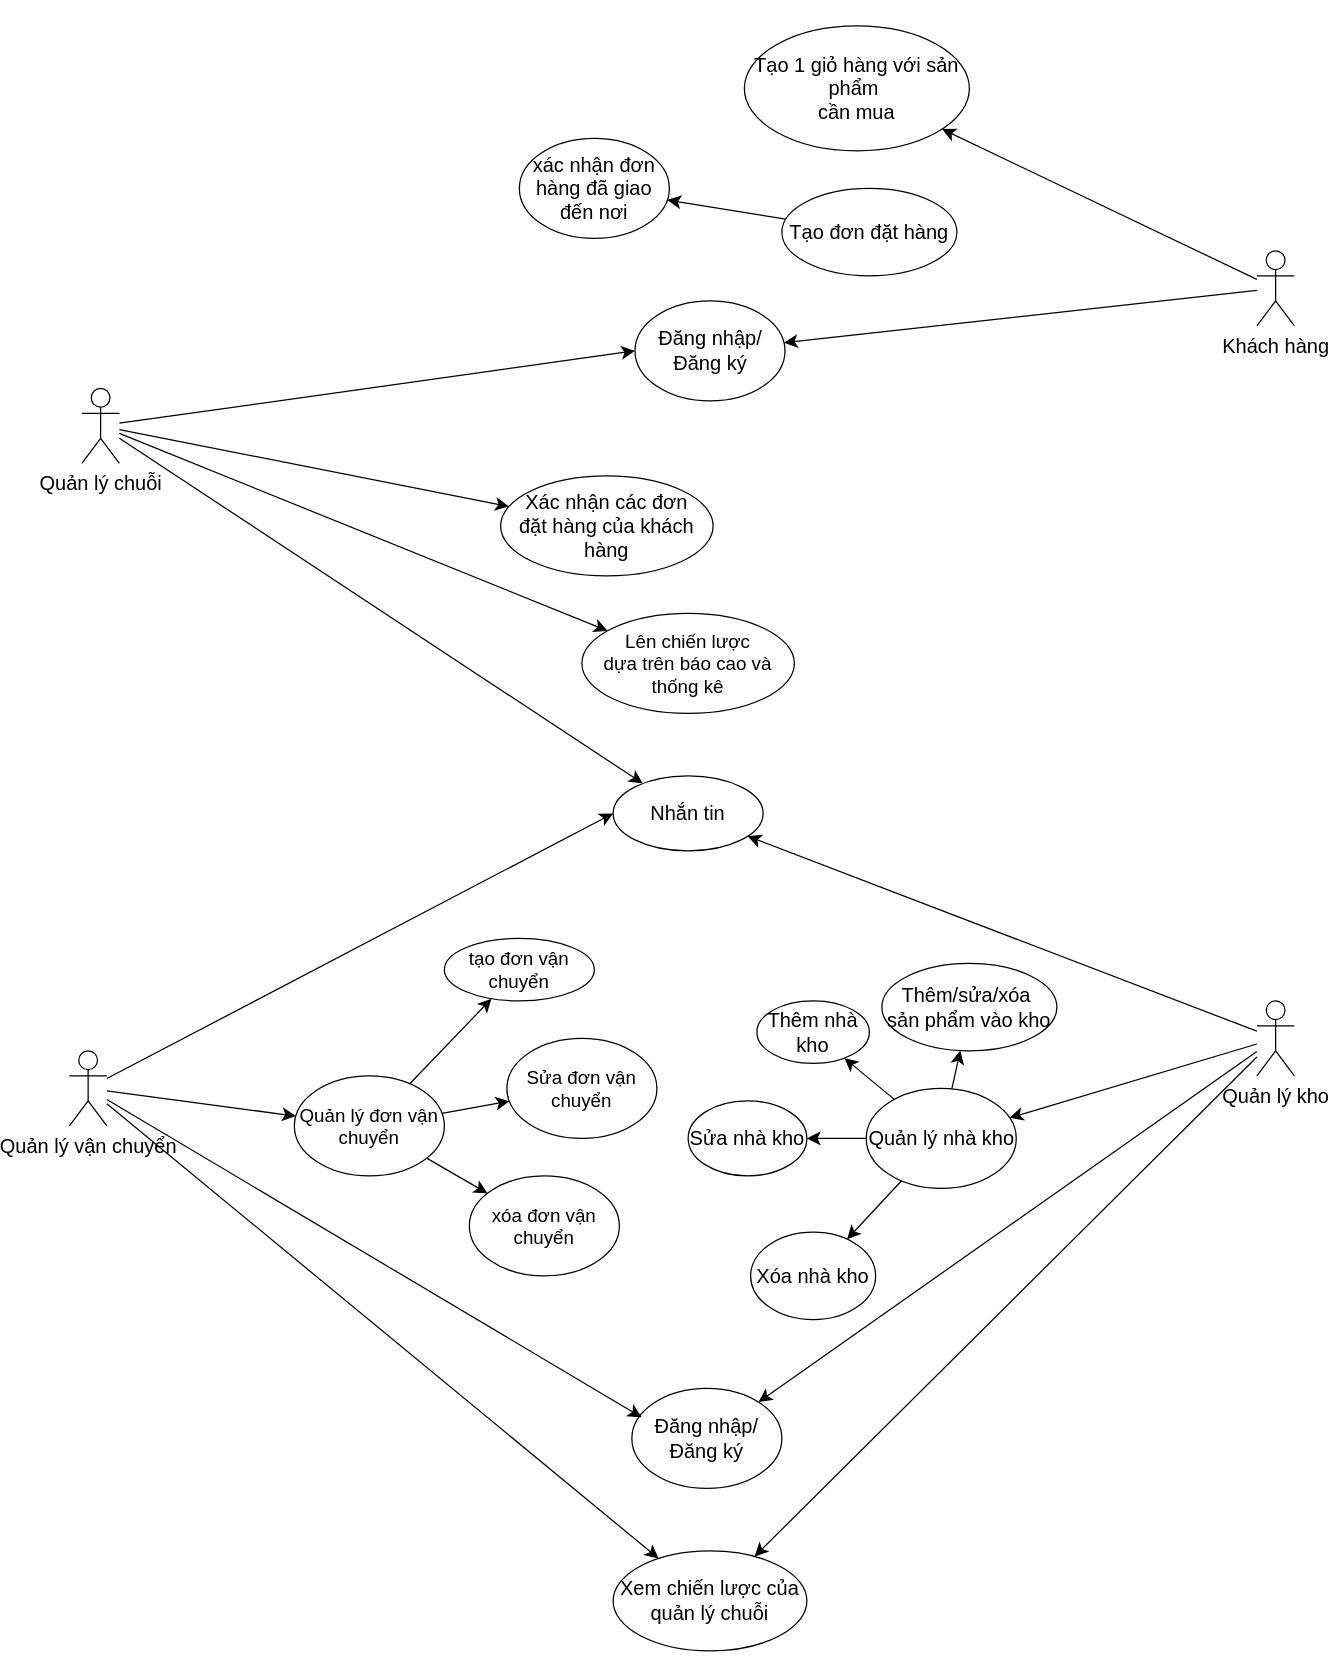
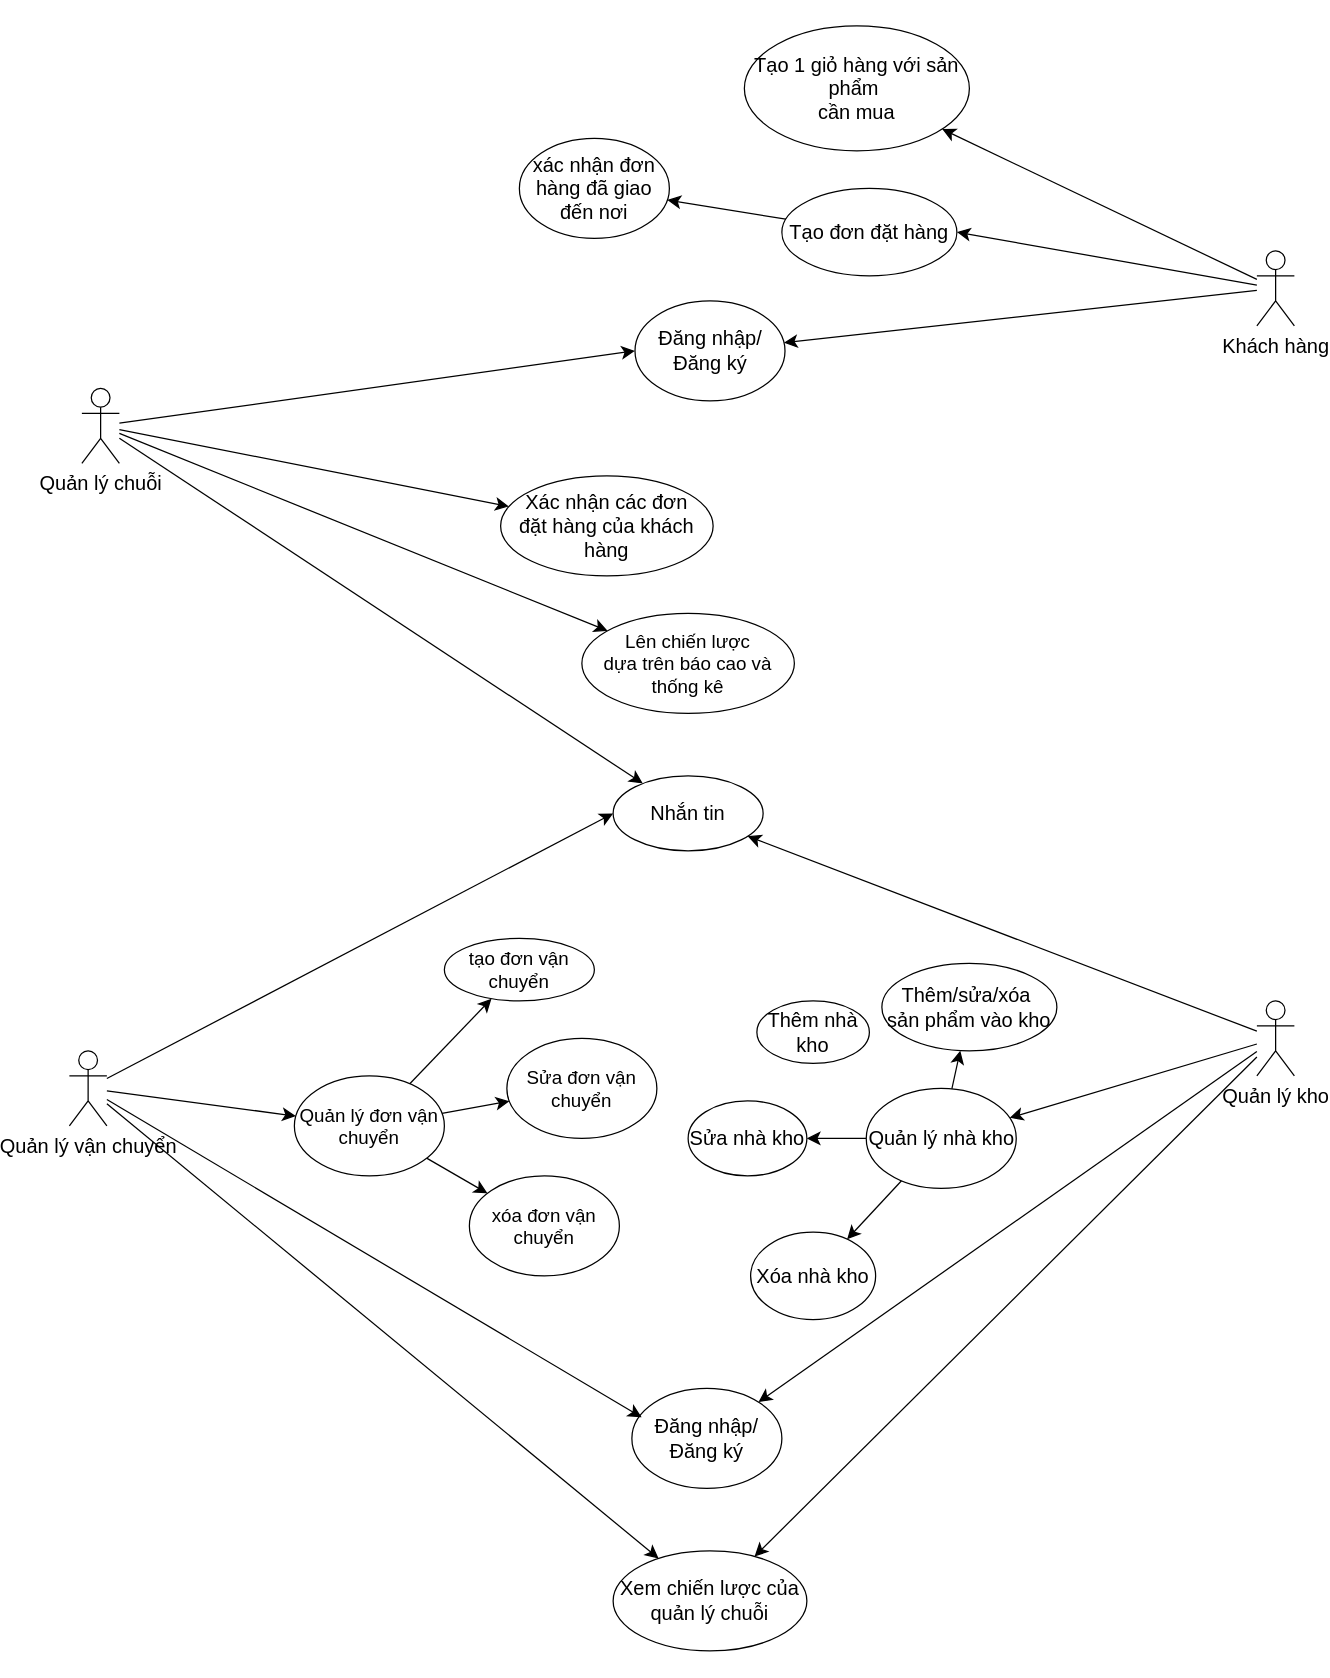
none -> (1110, 259)
(873, 1081) -> none
